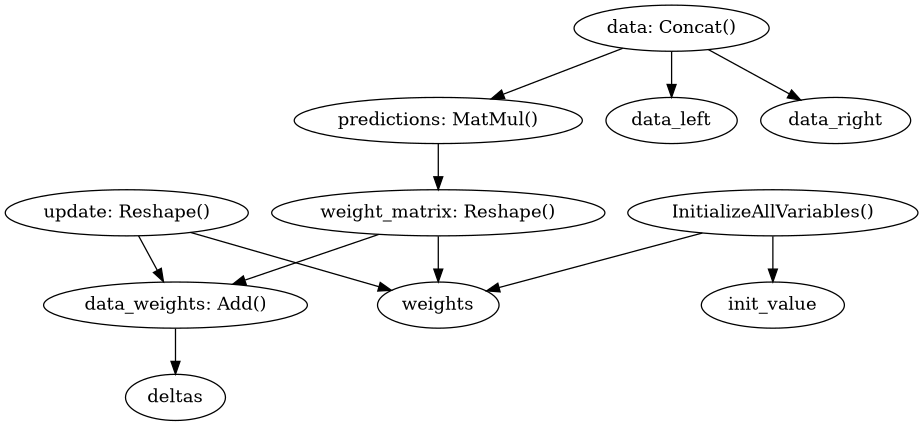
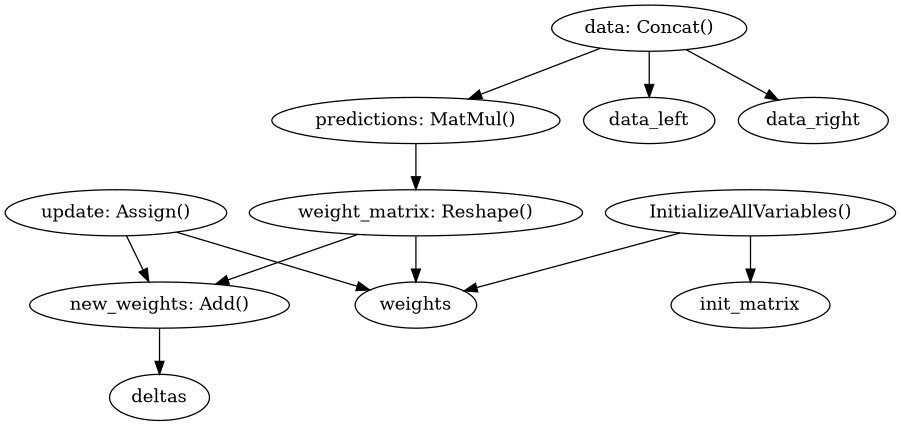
(127, 213) -> (116, 213)
(175, 305) -> (160, 305)
(773, 305) -> (751, 305)
